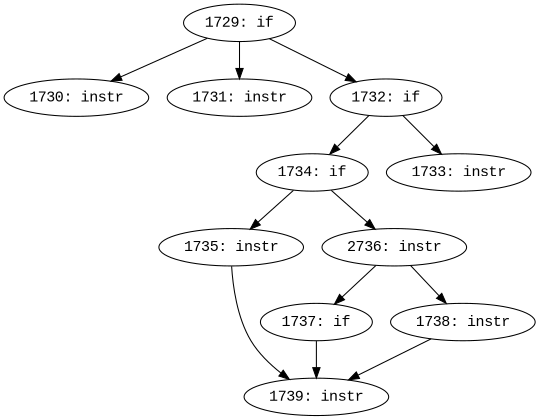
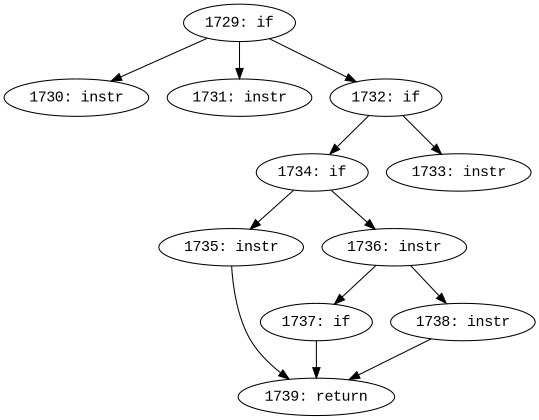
(394, 247) -> (394, 247)
(316, 397) -> (316, 397)
